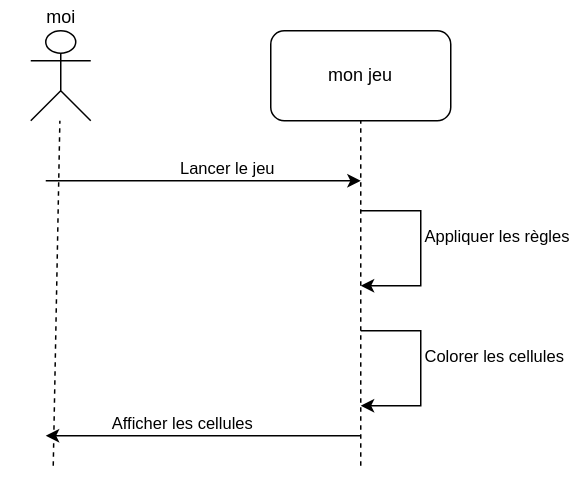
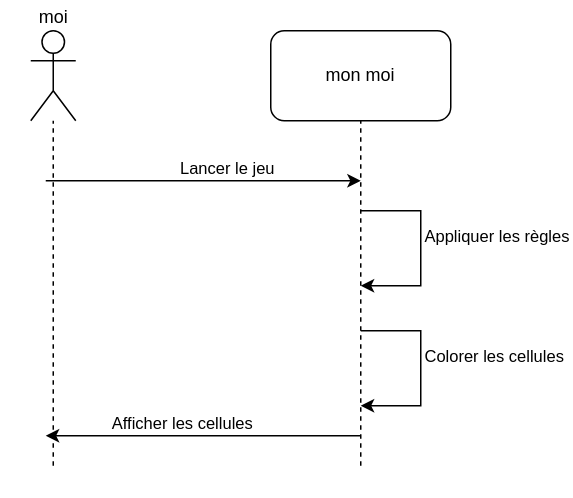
(61, 76) -> (53, 76)
(361, 76) -> (361, 76)
